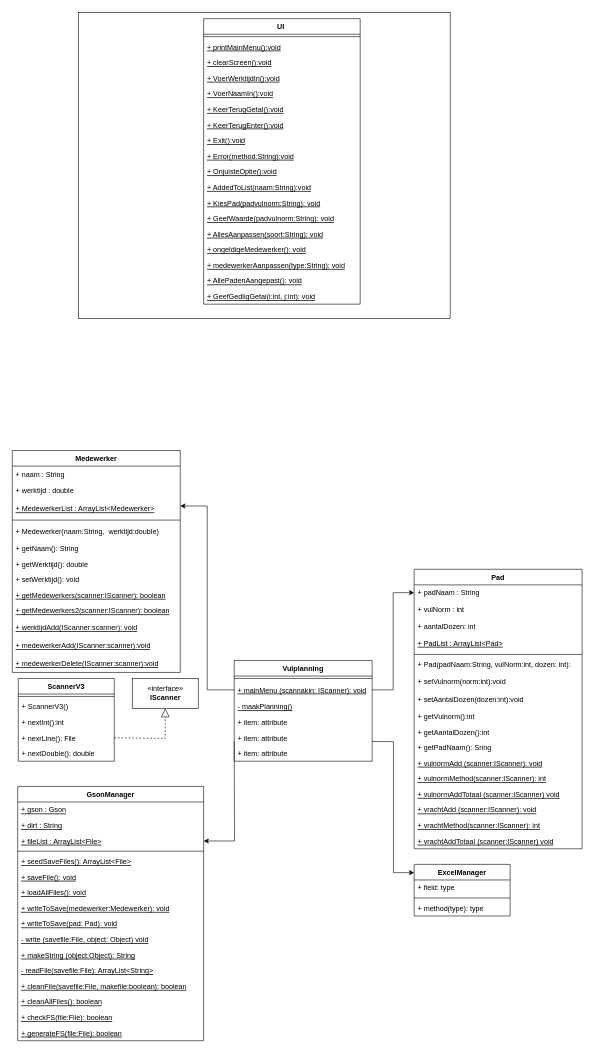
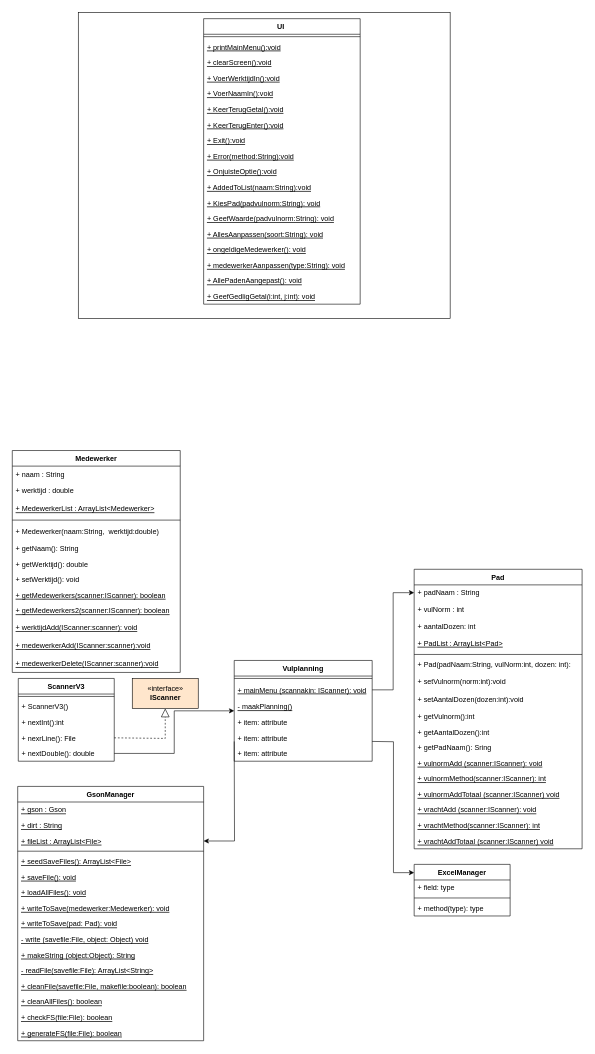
(207, 690) -> none
(165, 693) -> (165, 693)
none -> (146, 753)
